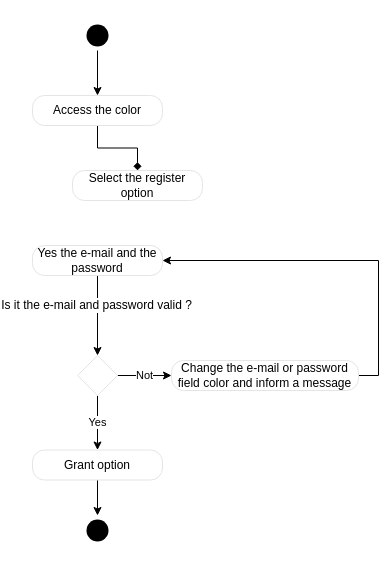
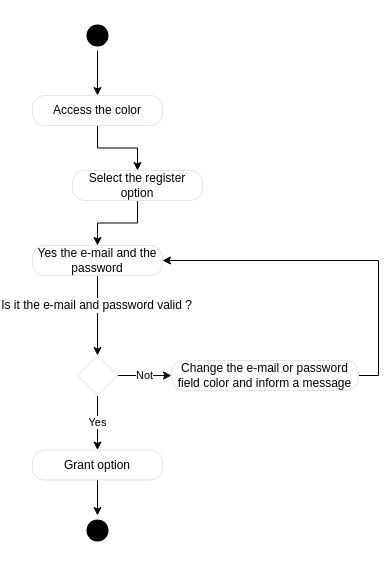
(138, 161) -> (138, 162)
none -> (121, 223)
